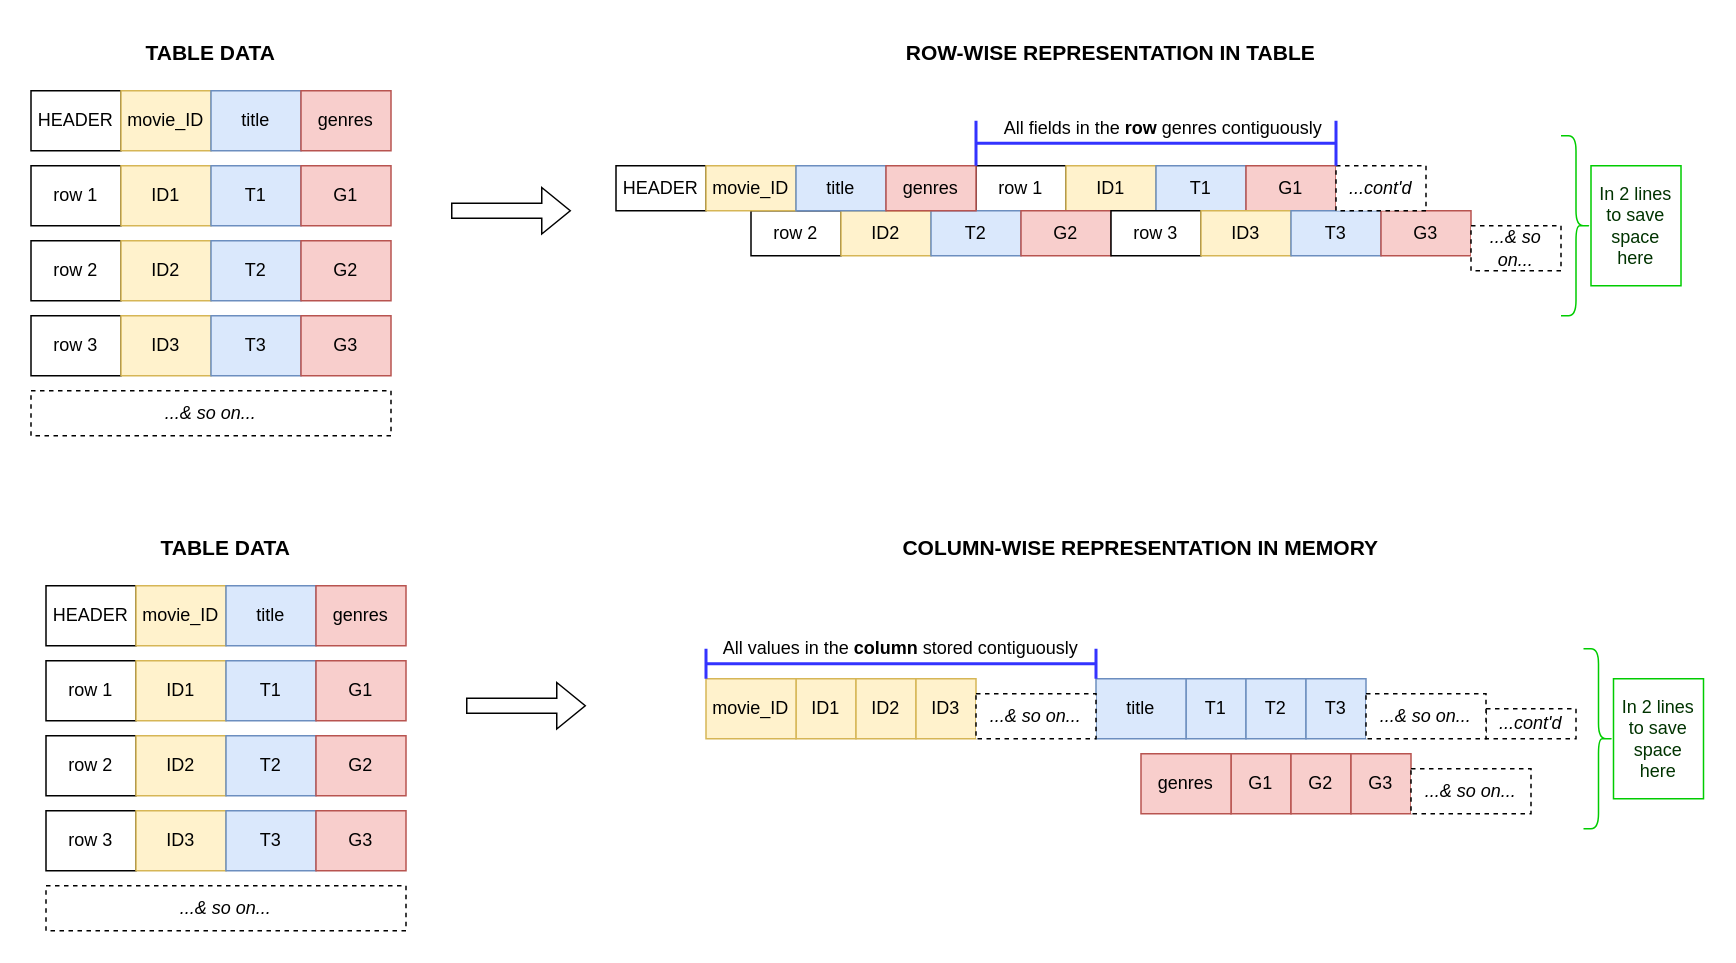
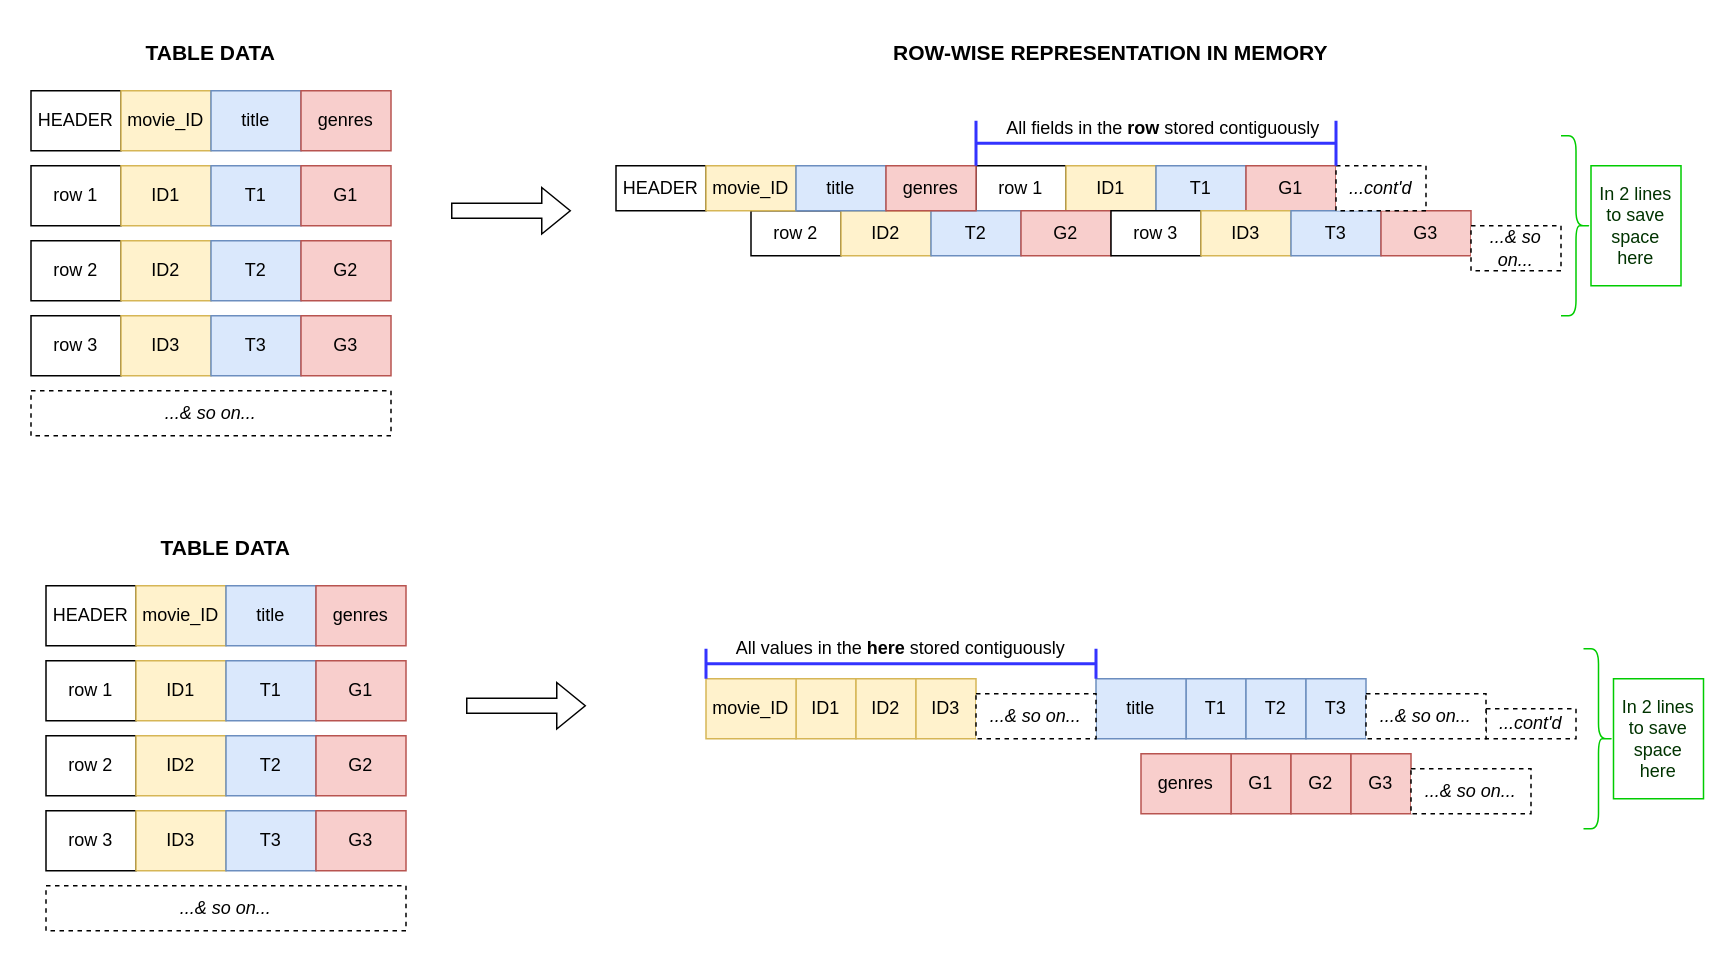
(1111, 53) -> (1111, 53)
(1163, 128) -> (1163, 128)
(1141, 548) -> none
(901, 649) -> (901, 649)
